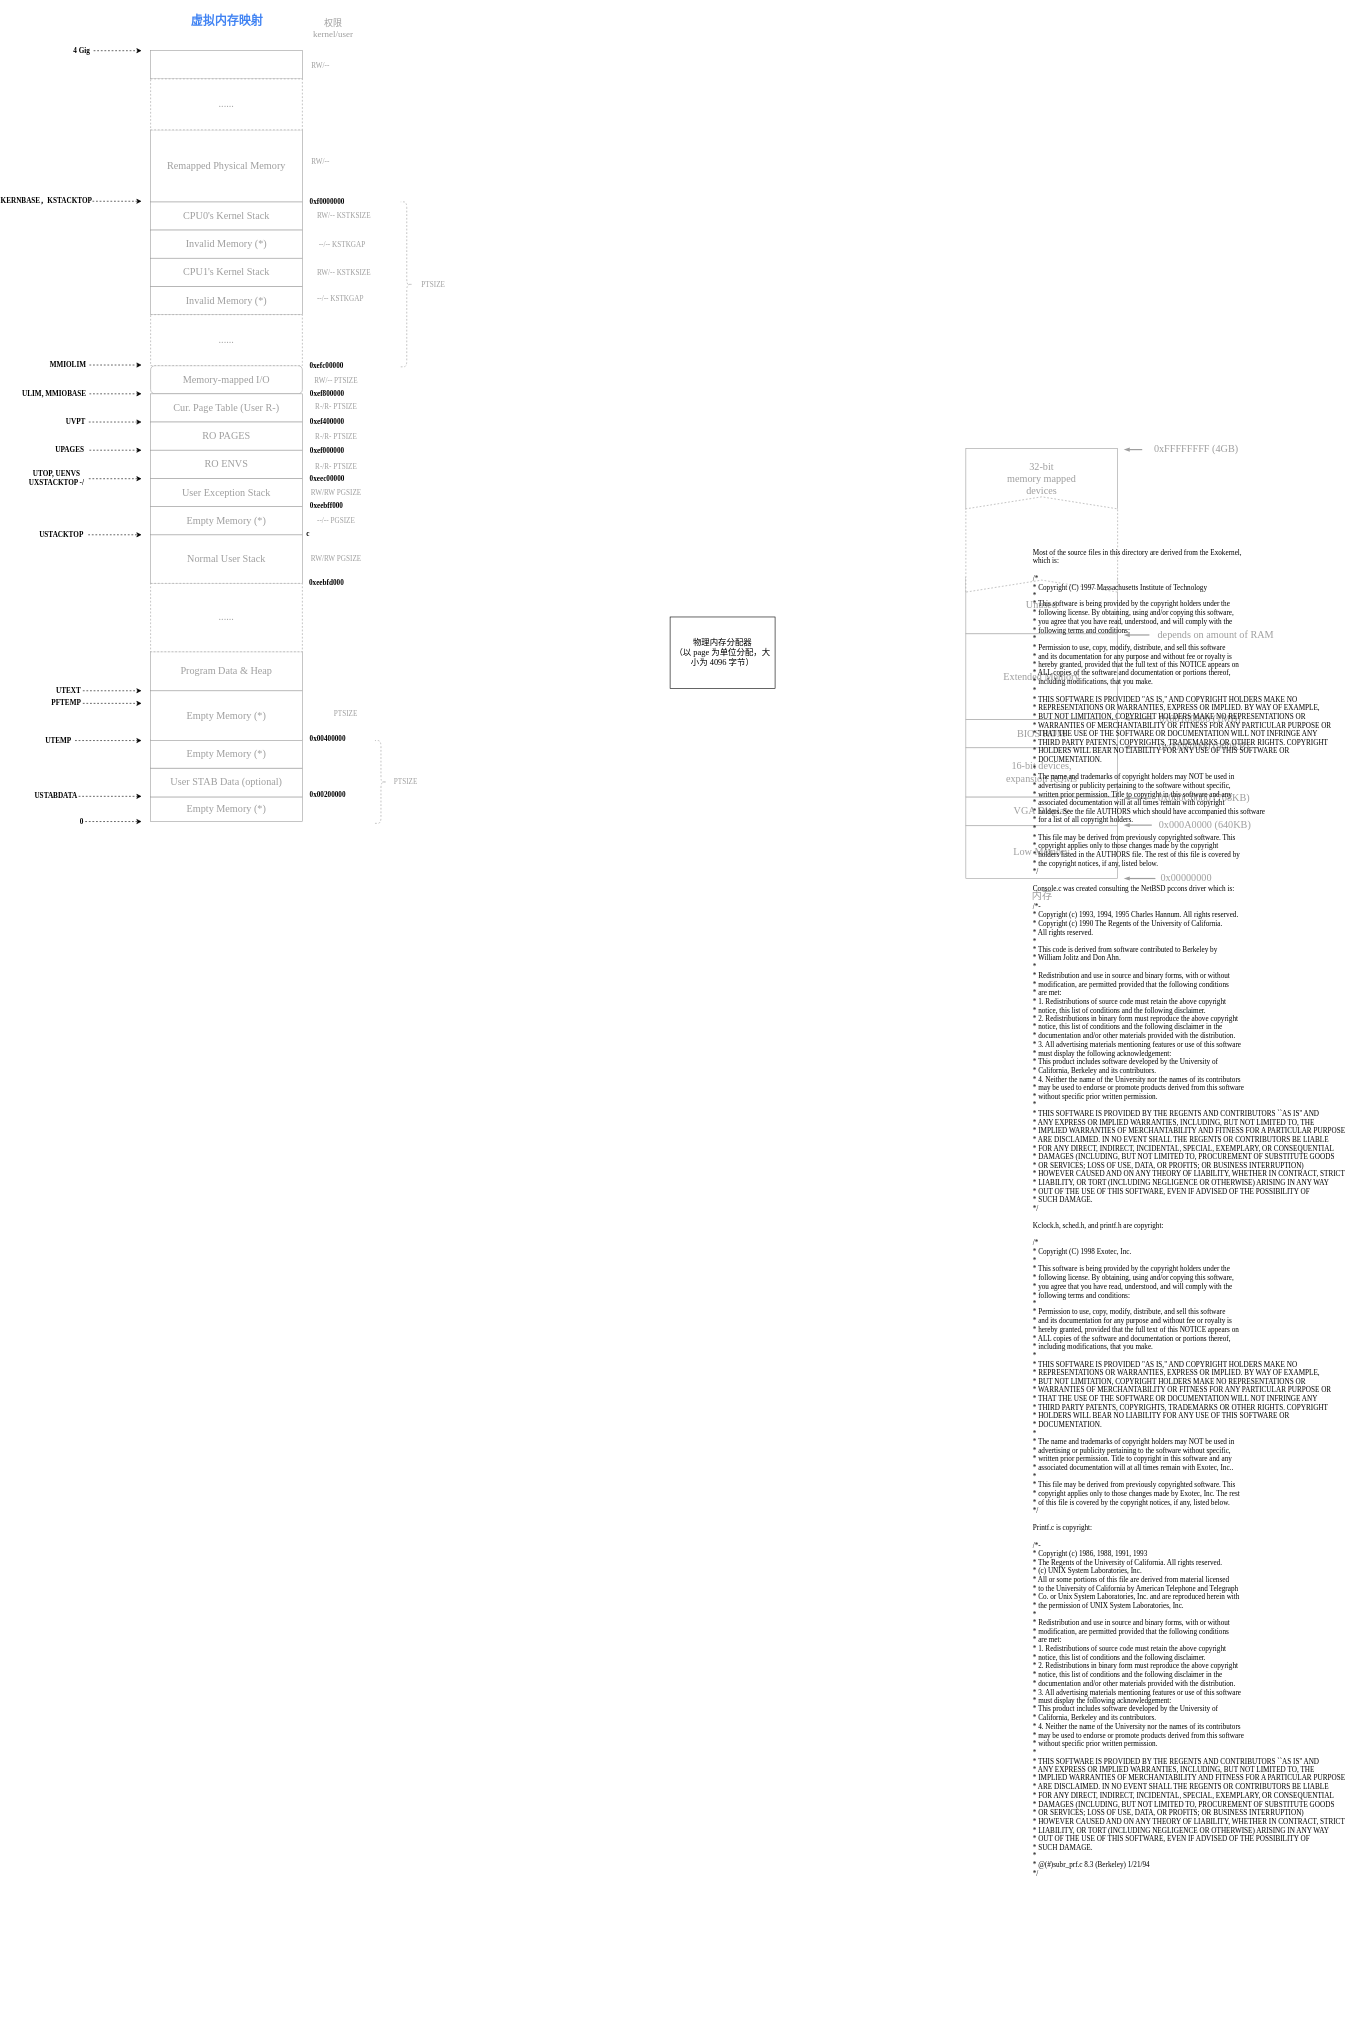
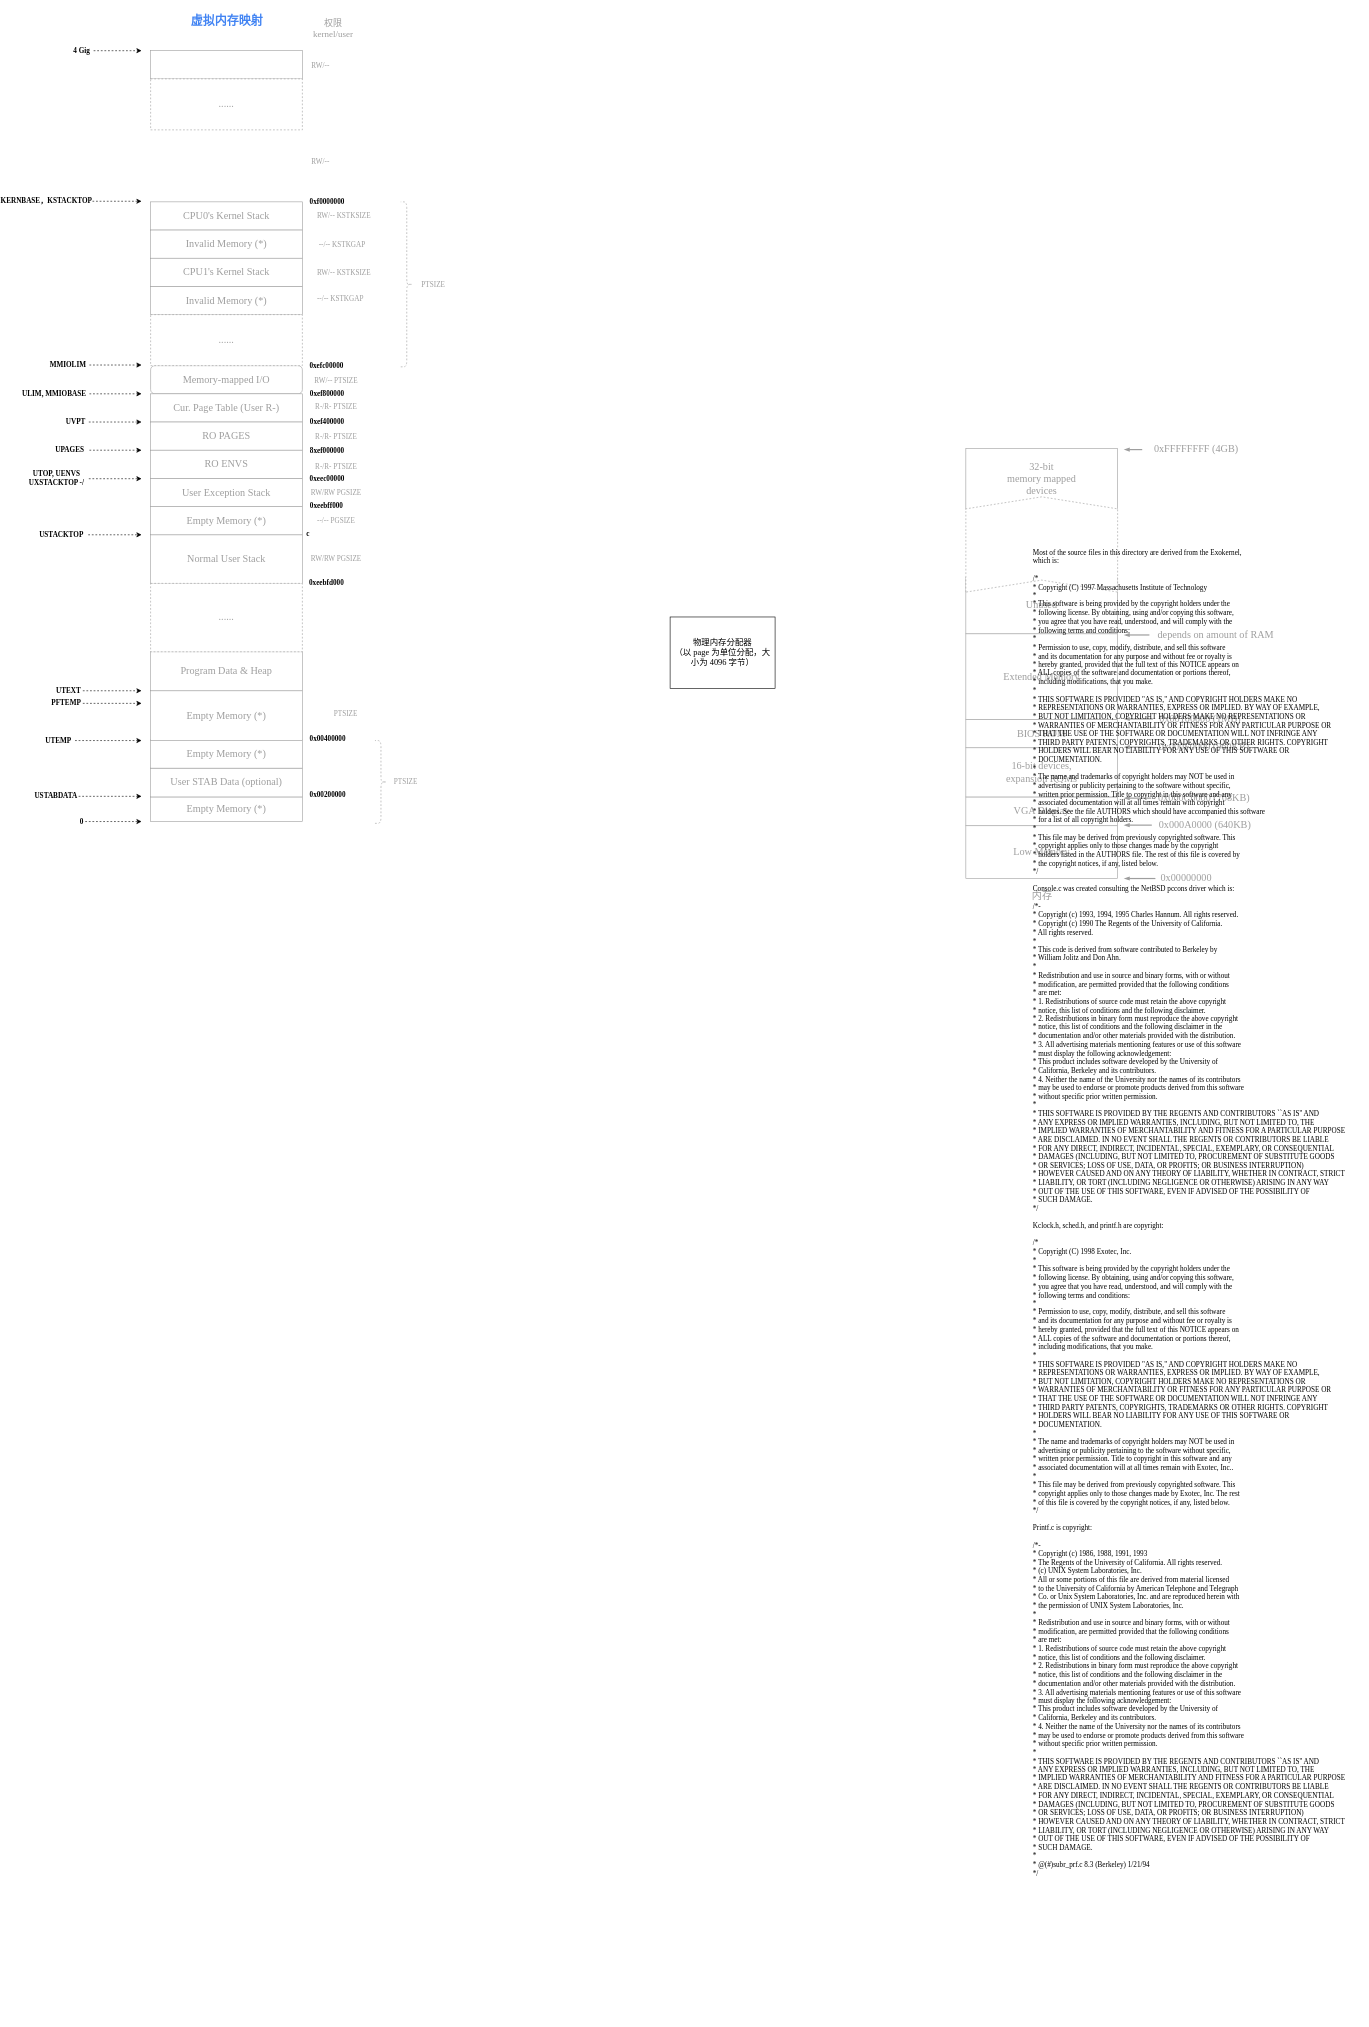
(226, 166) -> none
(327, 451) -> (327, 451)
